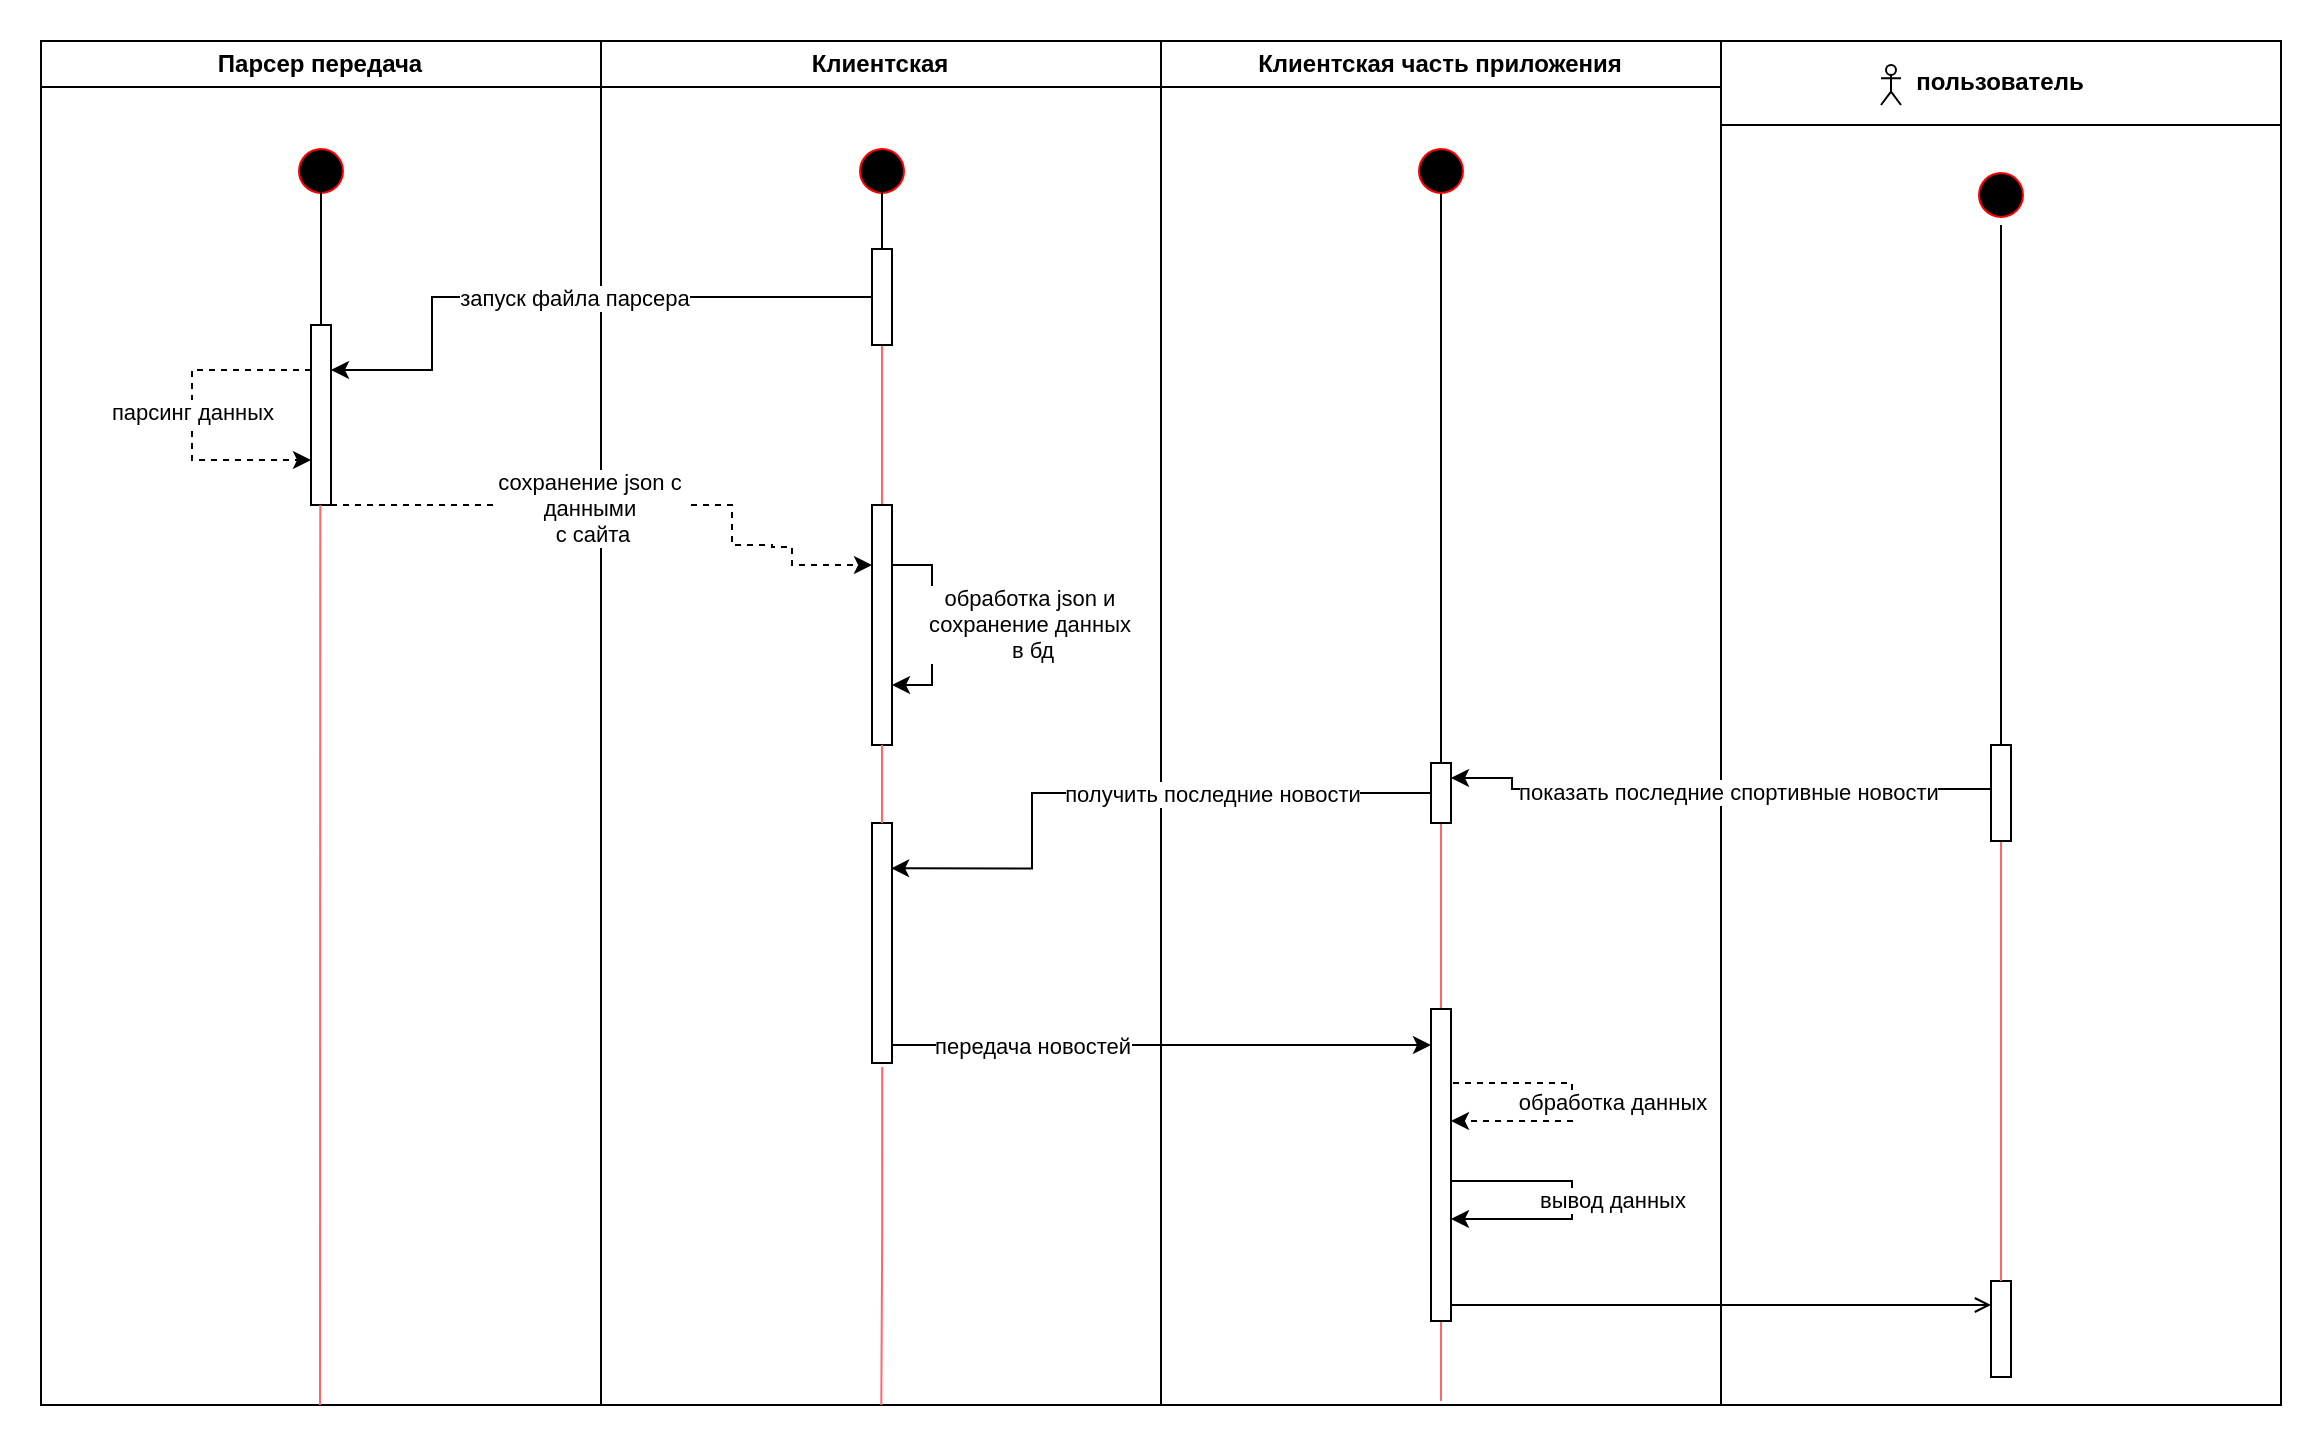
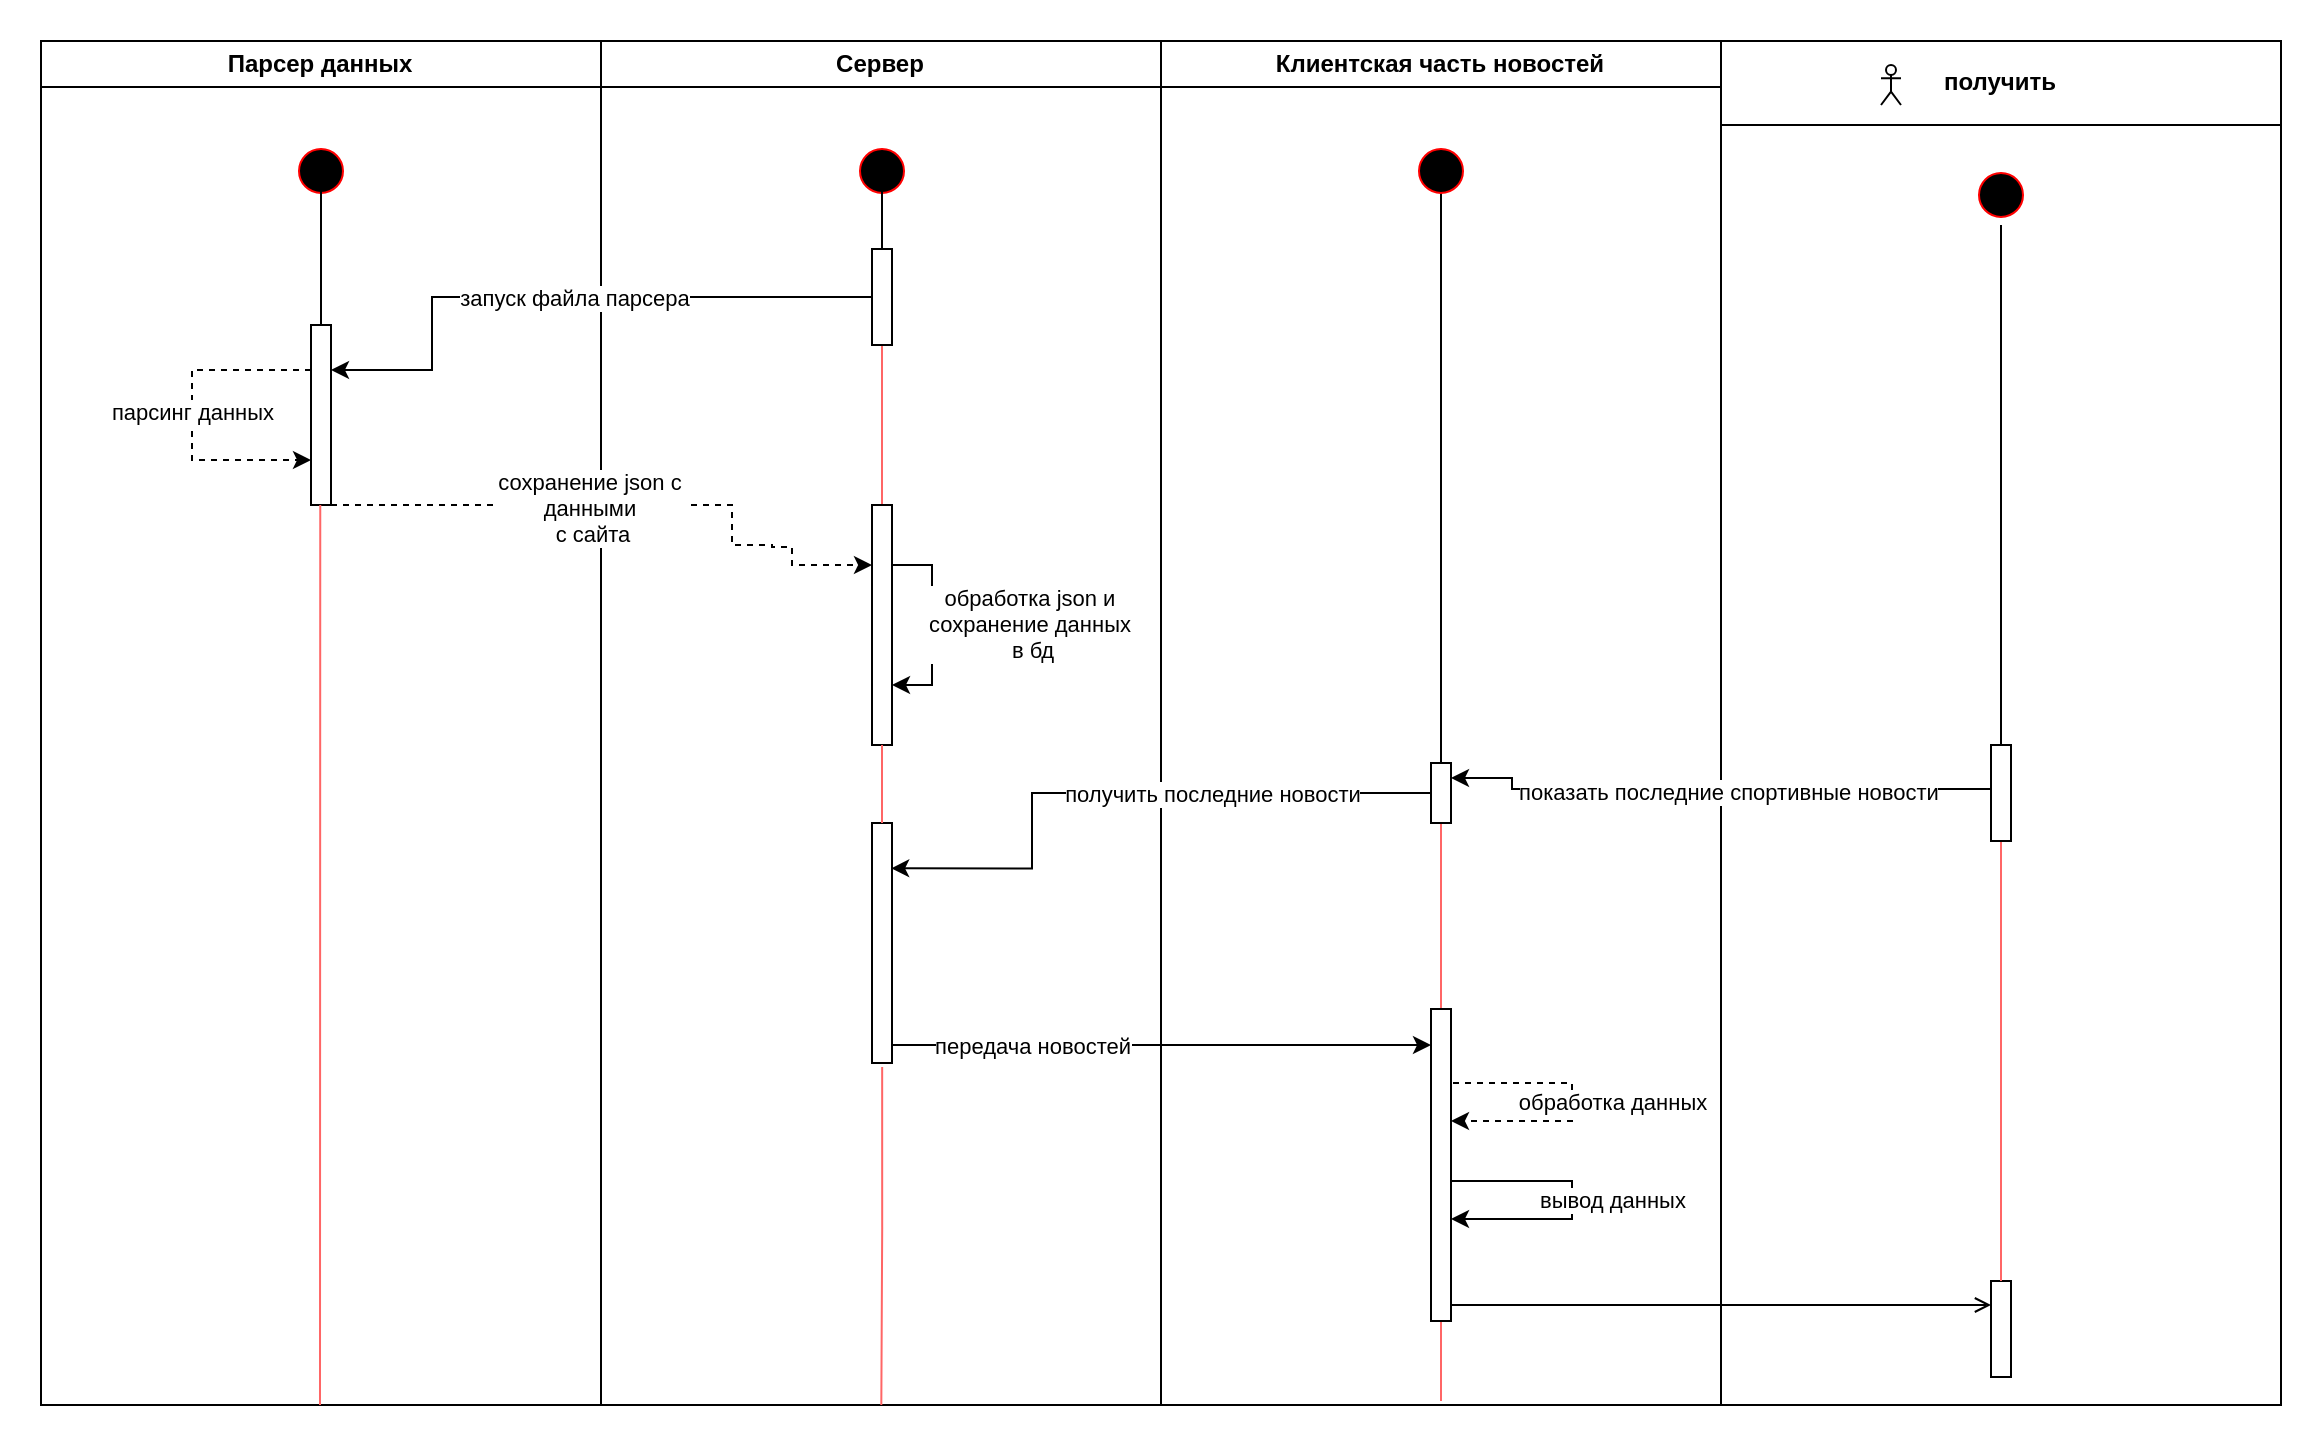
(321, 65) -> (321, 65)
(881, 65) -> (881, 65)
(1441, 65) -> (1441, 65)
(2001, 83) -> (2001, 83)
